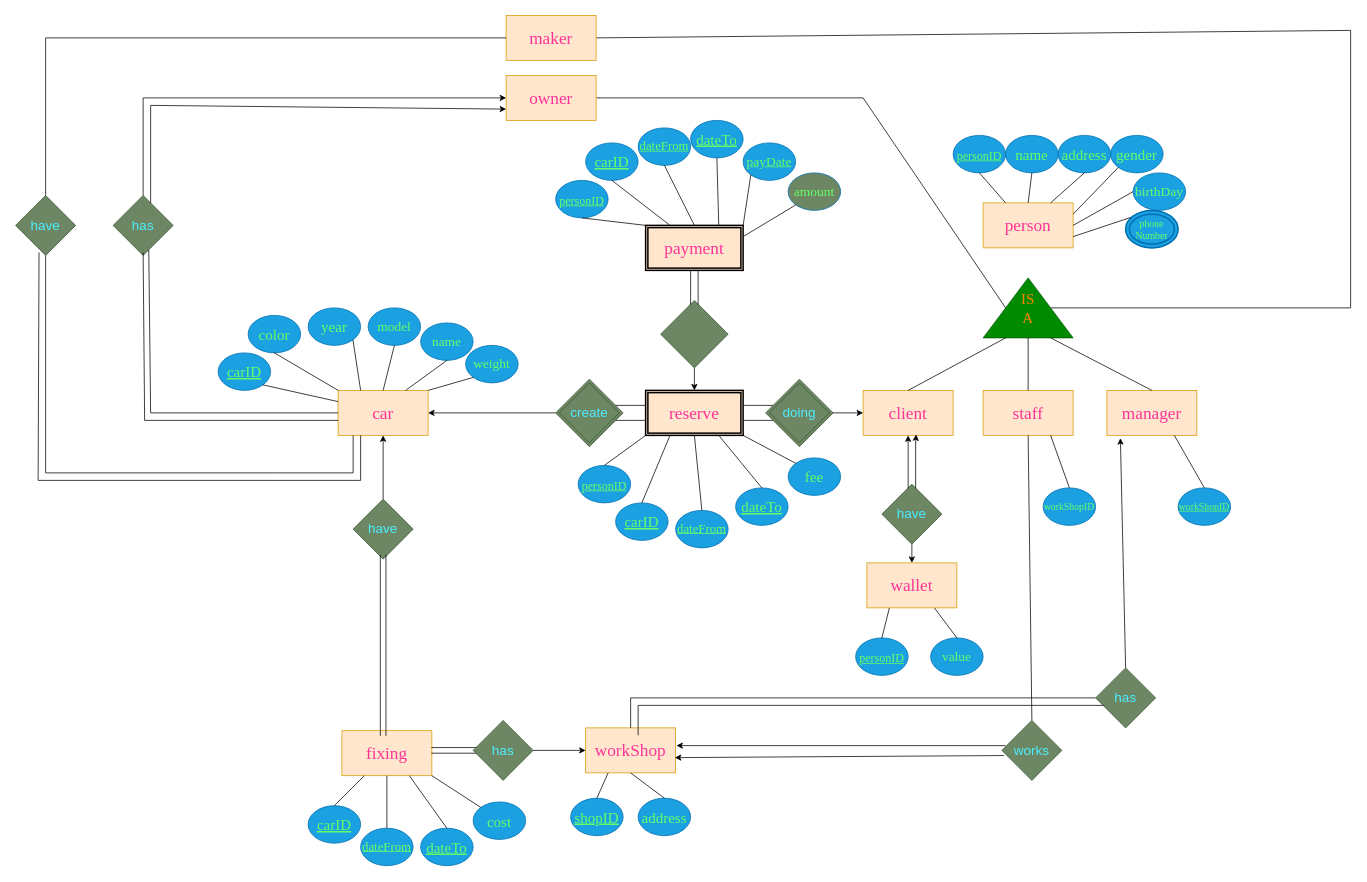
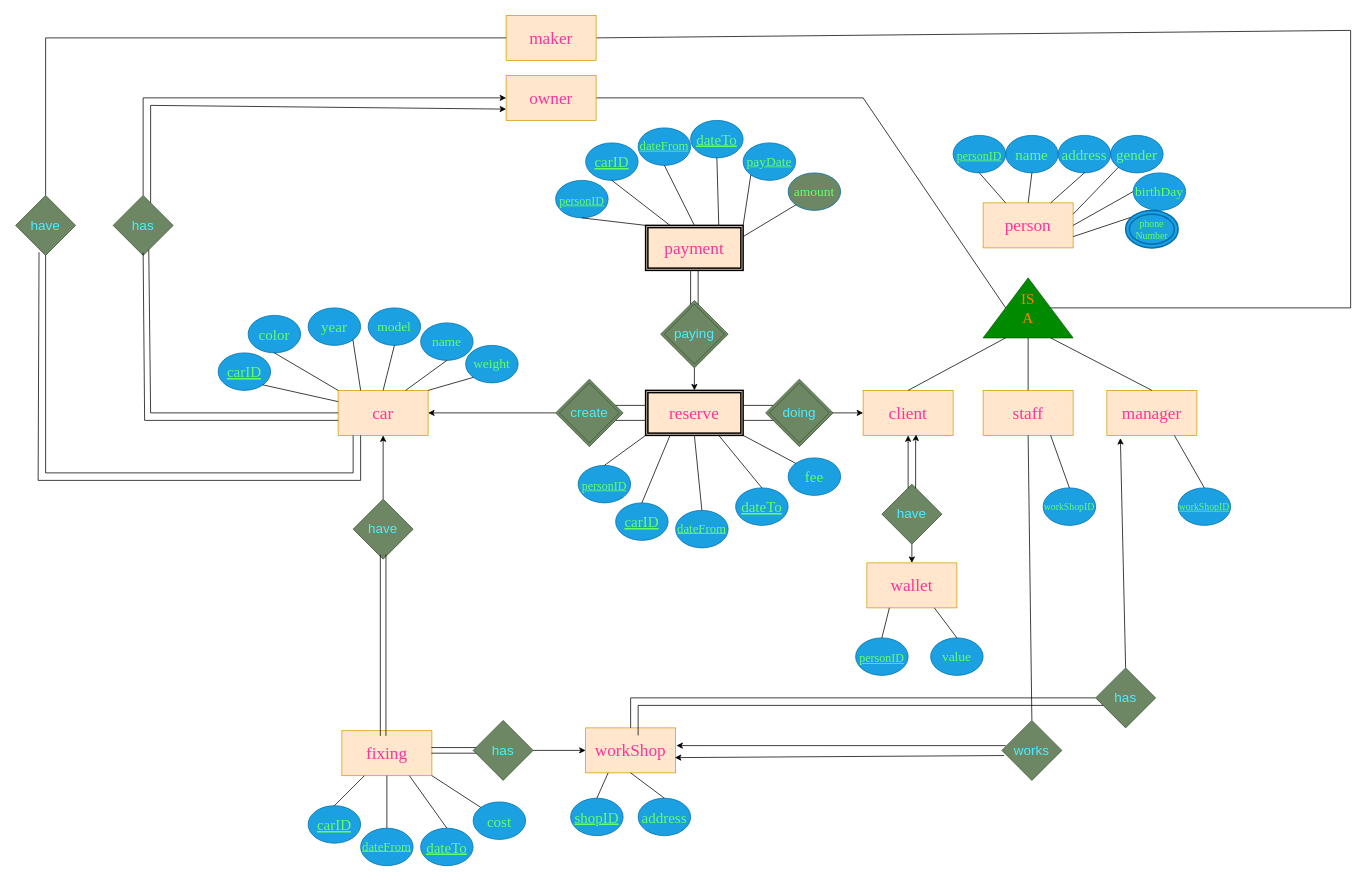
none -> (694, 334)
